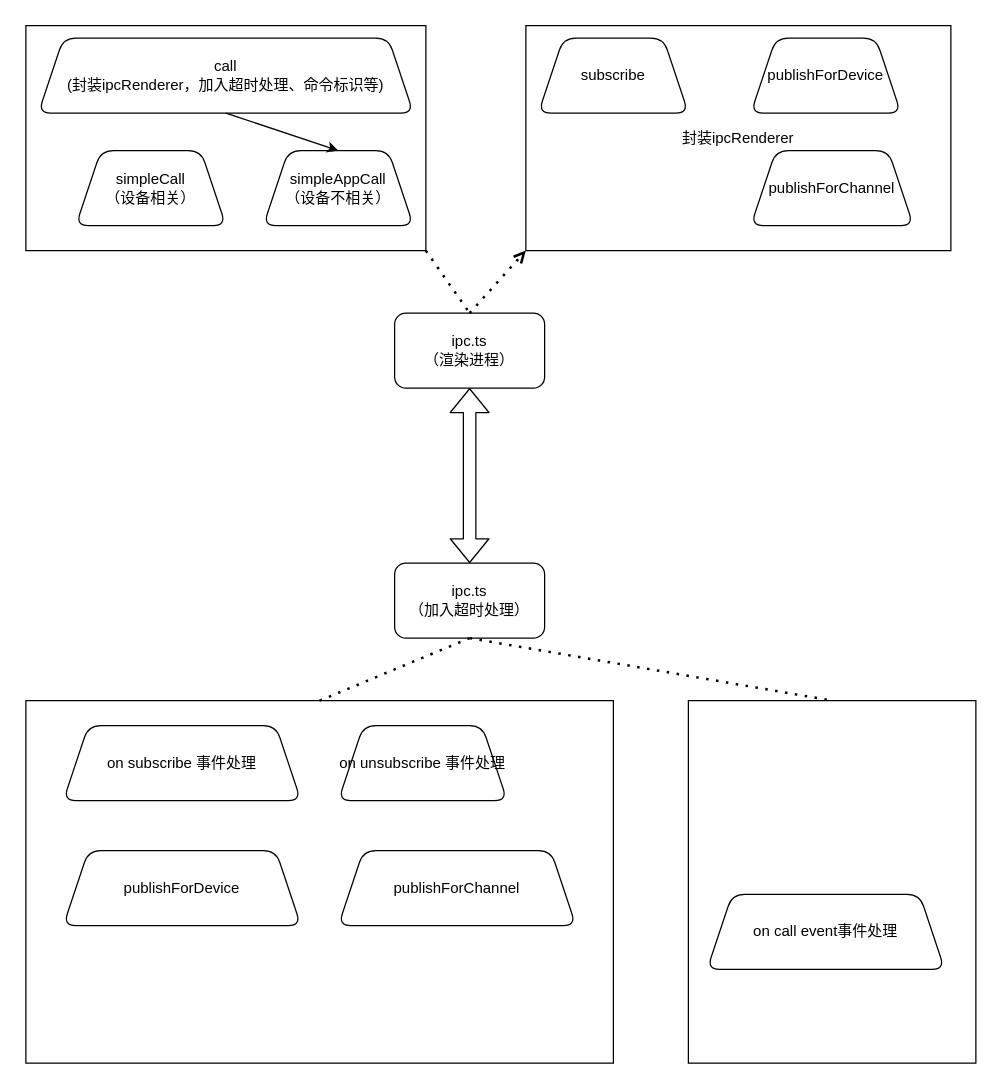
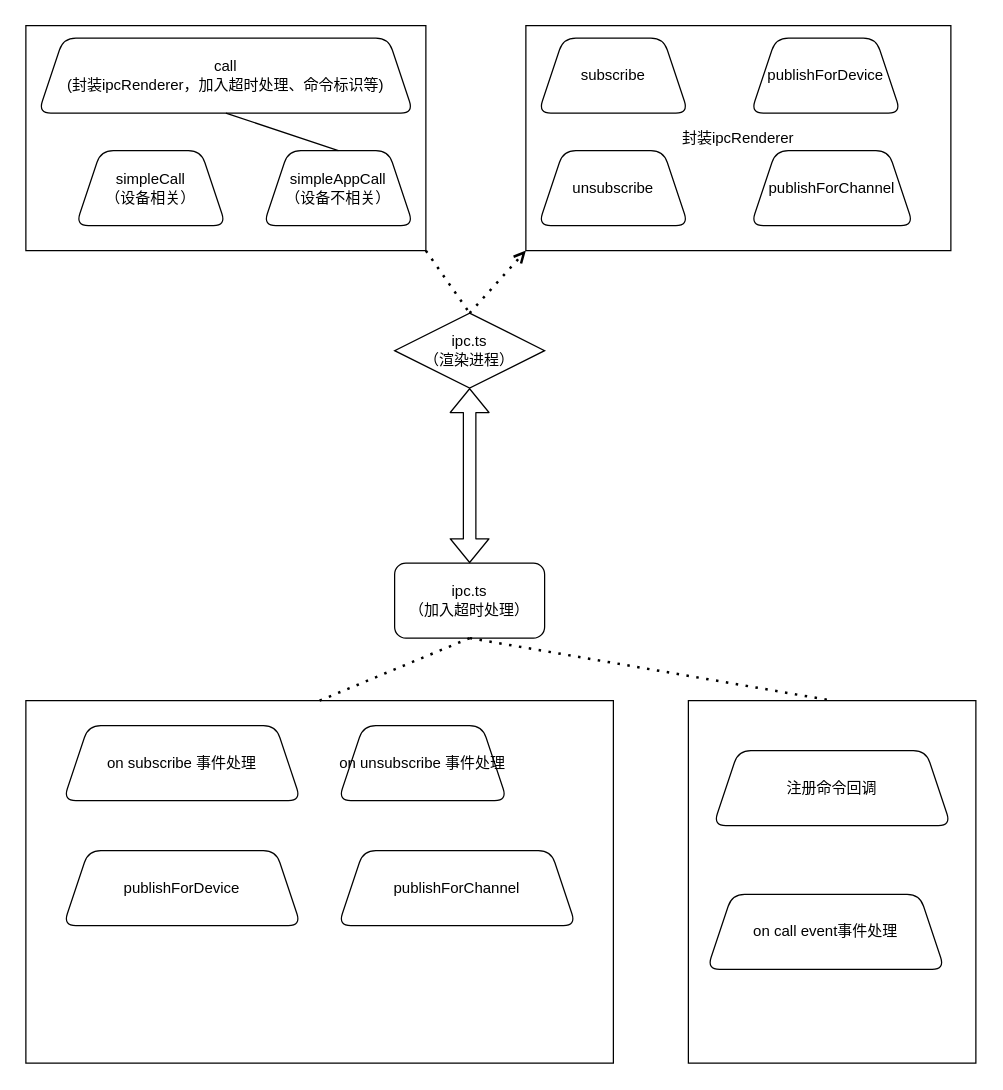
(329, 147) -> (331, 148)
none -> (613, 188)
(469, 351) -> (469, 351)
none -> (832, 788)
